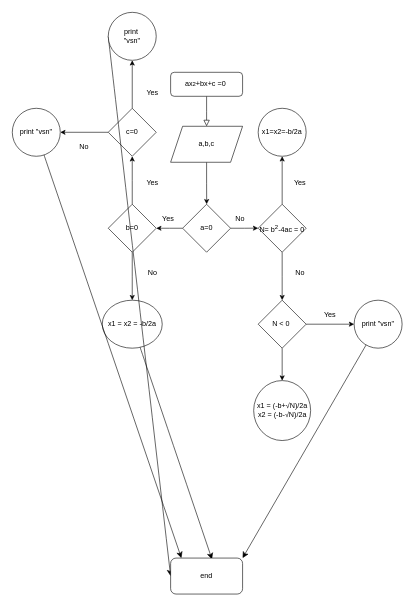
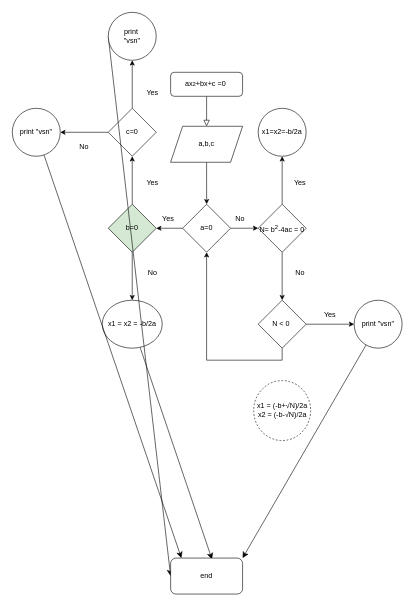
(132, 228) -> (132, 228)
(282, 375) -> (207, 309)
(282, 411) -> (282, 411)
